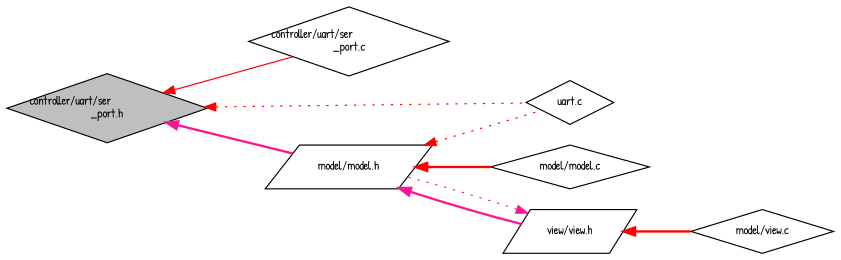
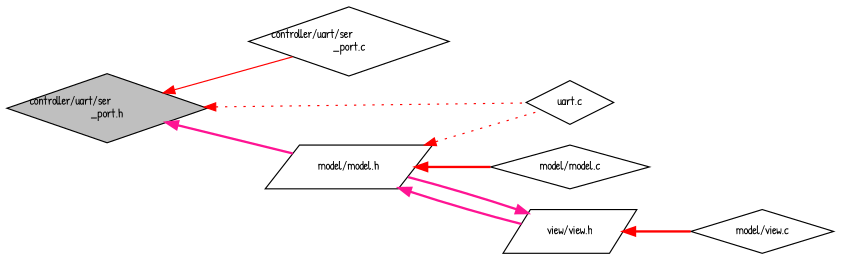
(463, 192) -> (463, 192)
